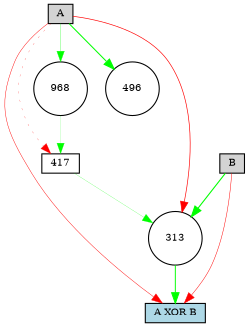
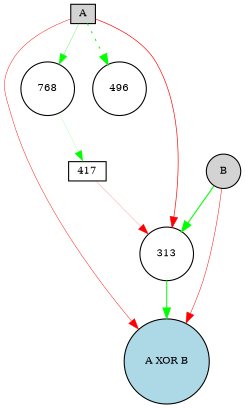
(88, 42) -> (95, 39)
(19, 83) -> none
(61, 89) -> (48, 89)
(232, 164) -> (224, 171)
(109, 195) -> (118, 204)
(175, 313) -> (167, 361)
